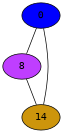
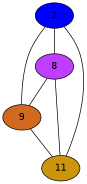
(41, 16) -> (54, 16)
none -> (22, 117)
(41, 117) -> (61, 168)
